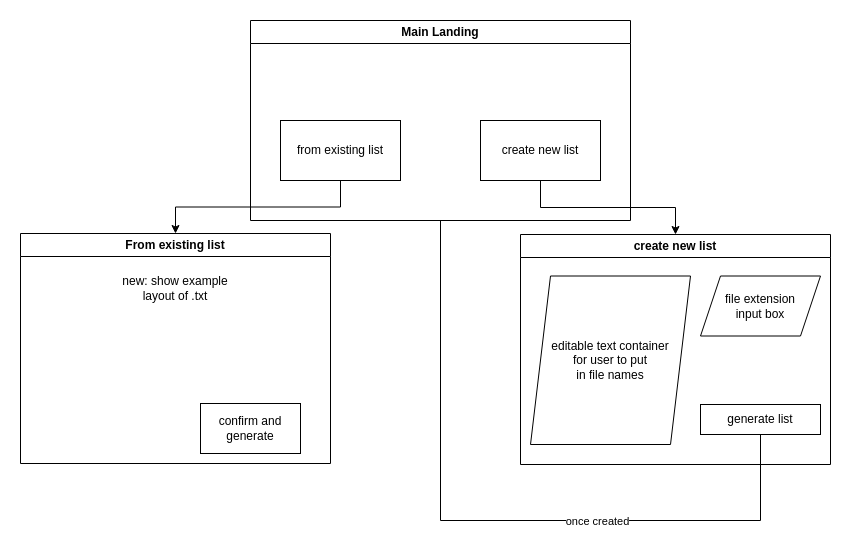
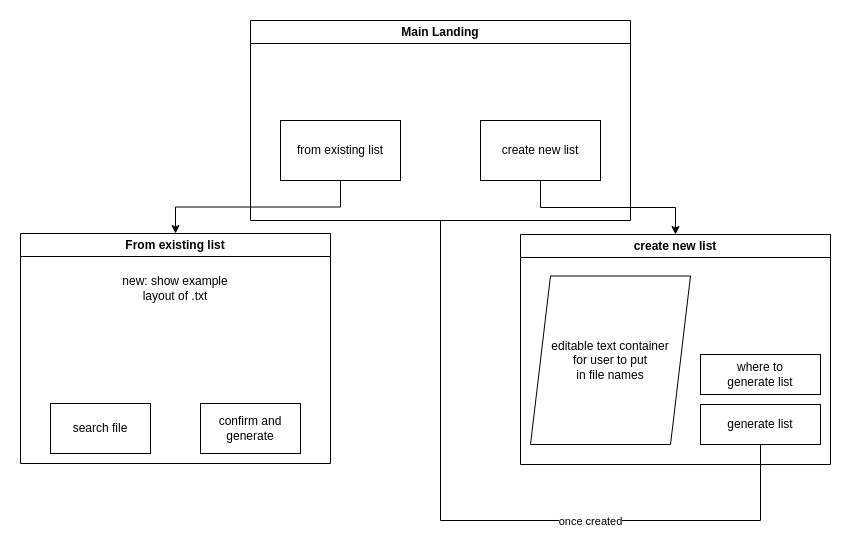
(761, 306) -> none
none -> (761, 375)
(761, 420) -> (761, 425)
none -> (101, 429)
